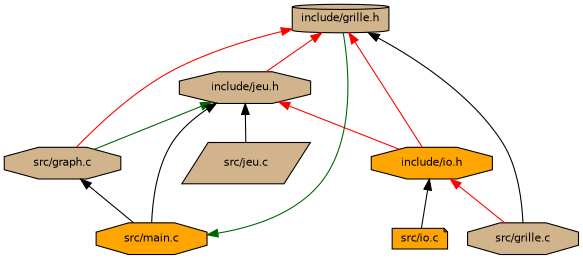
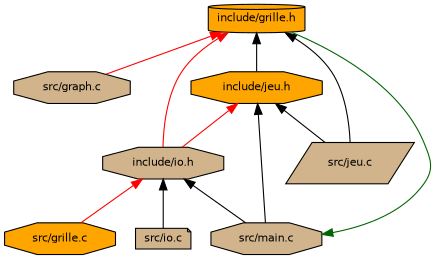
(341, 19) -> (257, 19)
(289, 55) -> (257, 58)
(245, 88) -> (257, 88)
(478, 111) -> (337, 82)
(148, 128) -> none
(432, 163) -> (163, 163)
(111, 204) -> (219, 204)
(152, 239) -> (266, 239)
(420, 239) -> (163, 239)
(523, 239) -> (60, 239)
